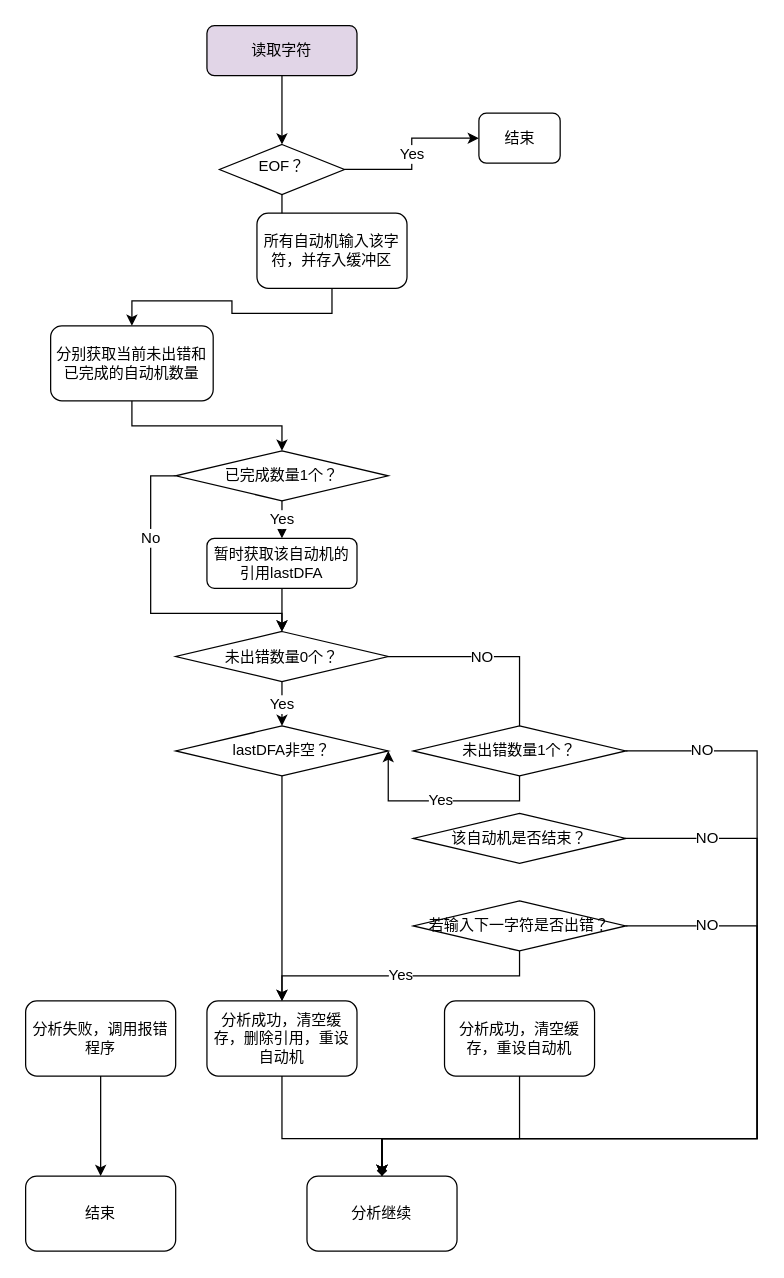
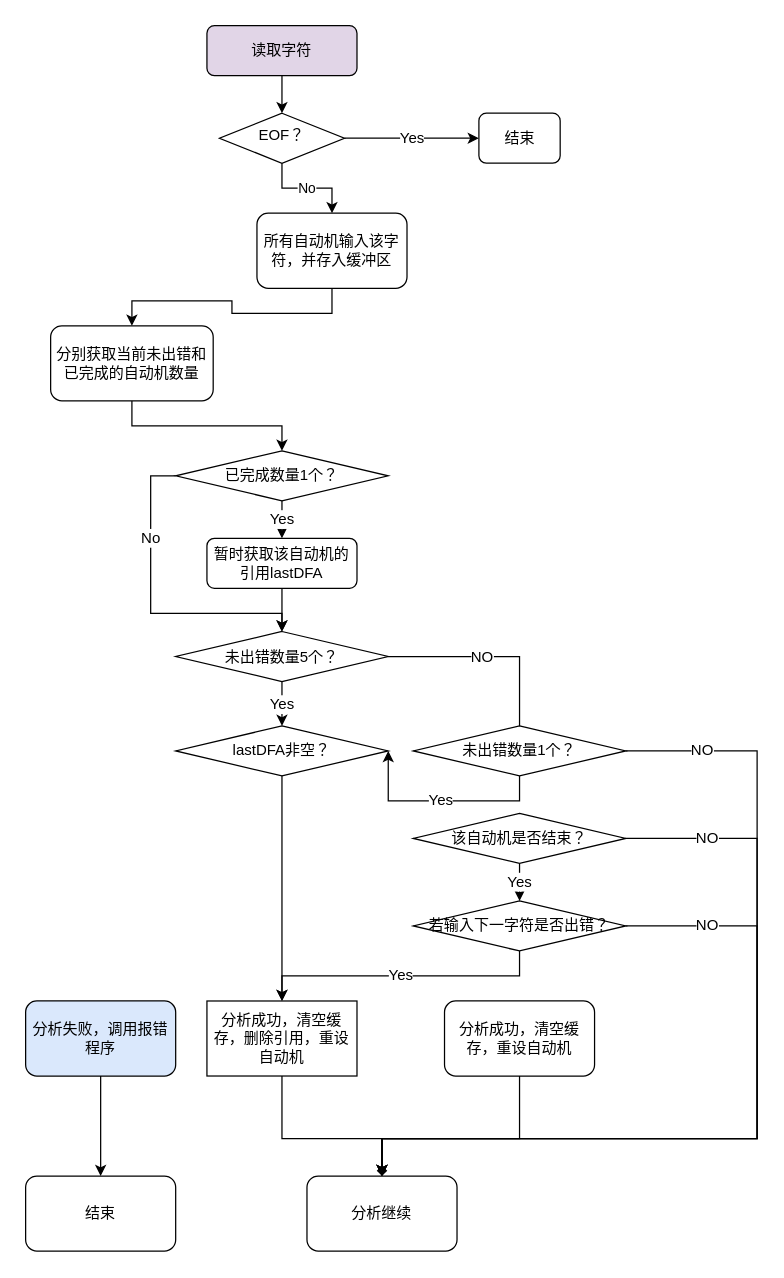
(282, 169) -> (282, 138)
(282, 657) -> (282, 657)
none -> (519, 877)
(101, 1038) -> (101, 1038)
(282, 1038) -> (282, 1038)
